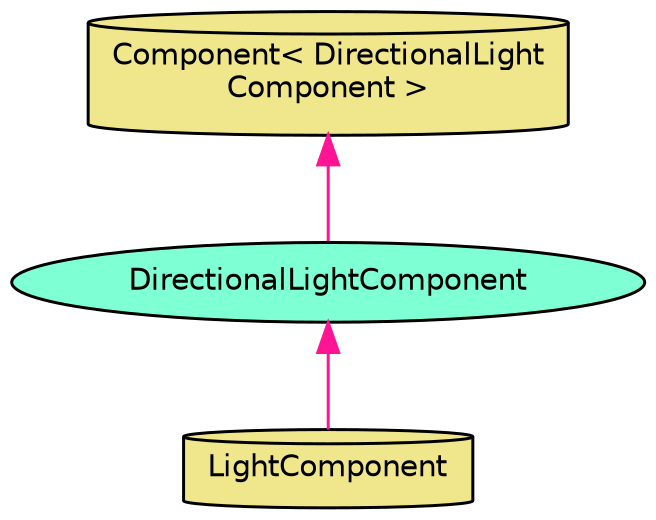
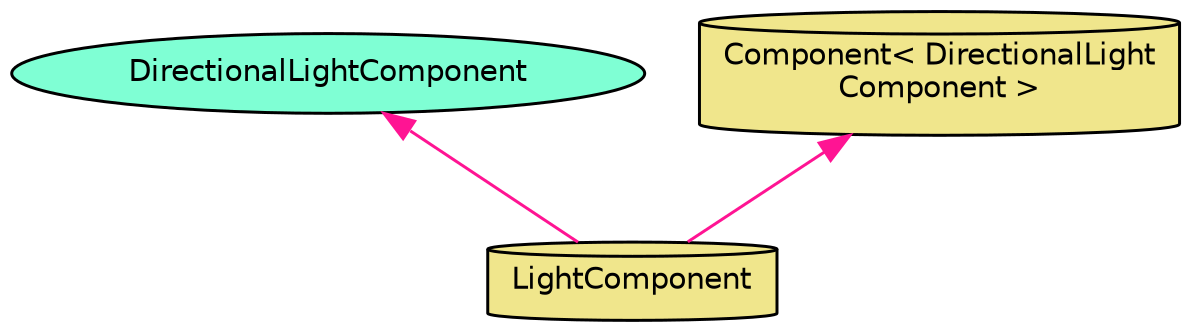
(328, 203) -> (756, 197)
